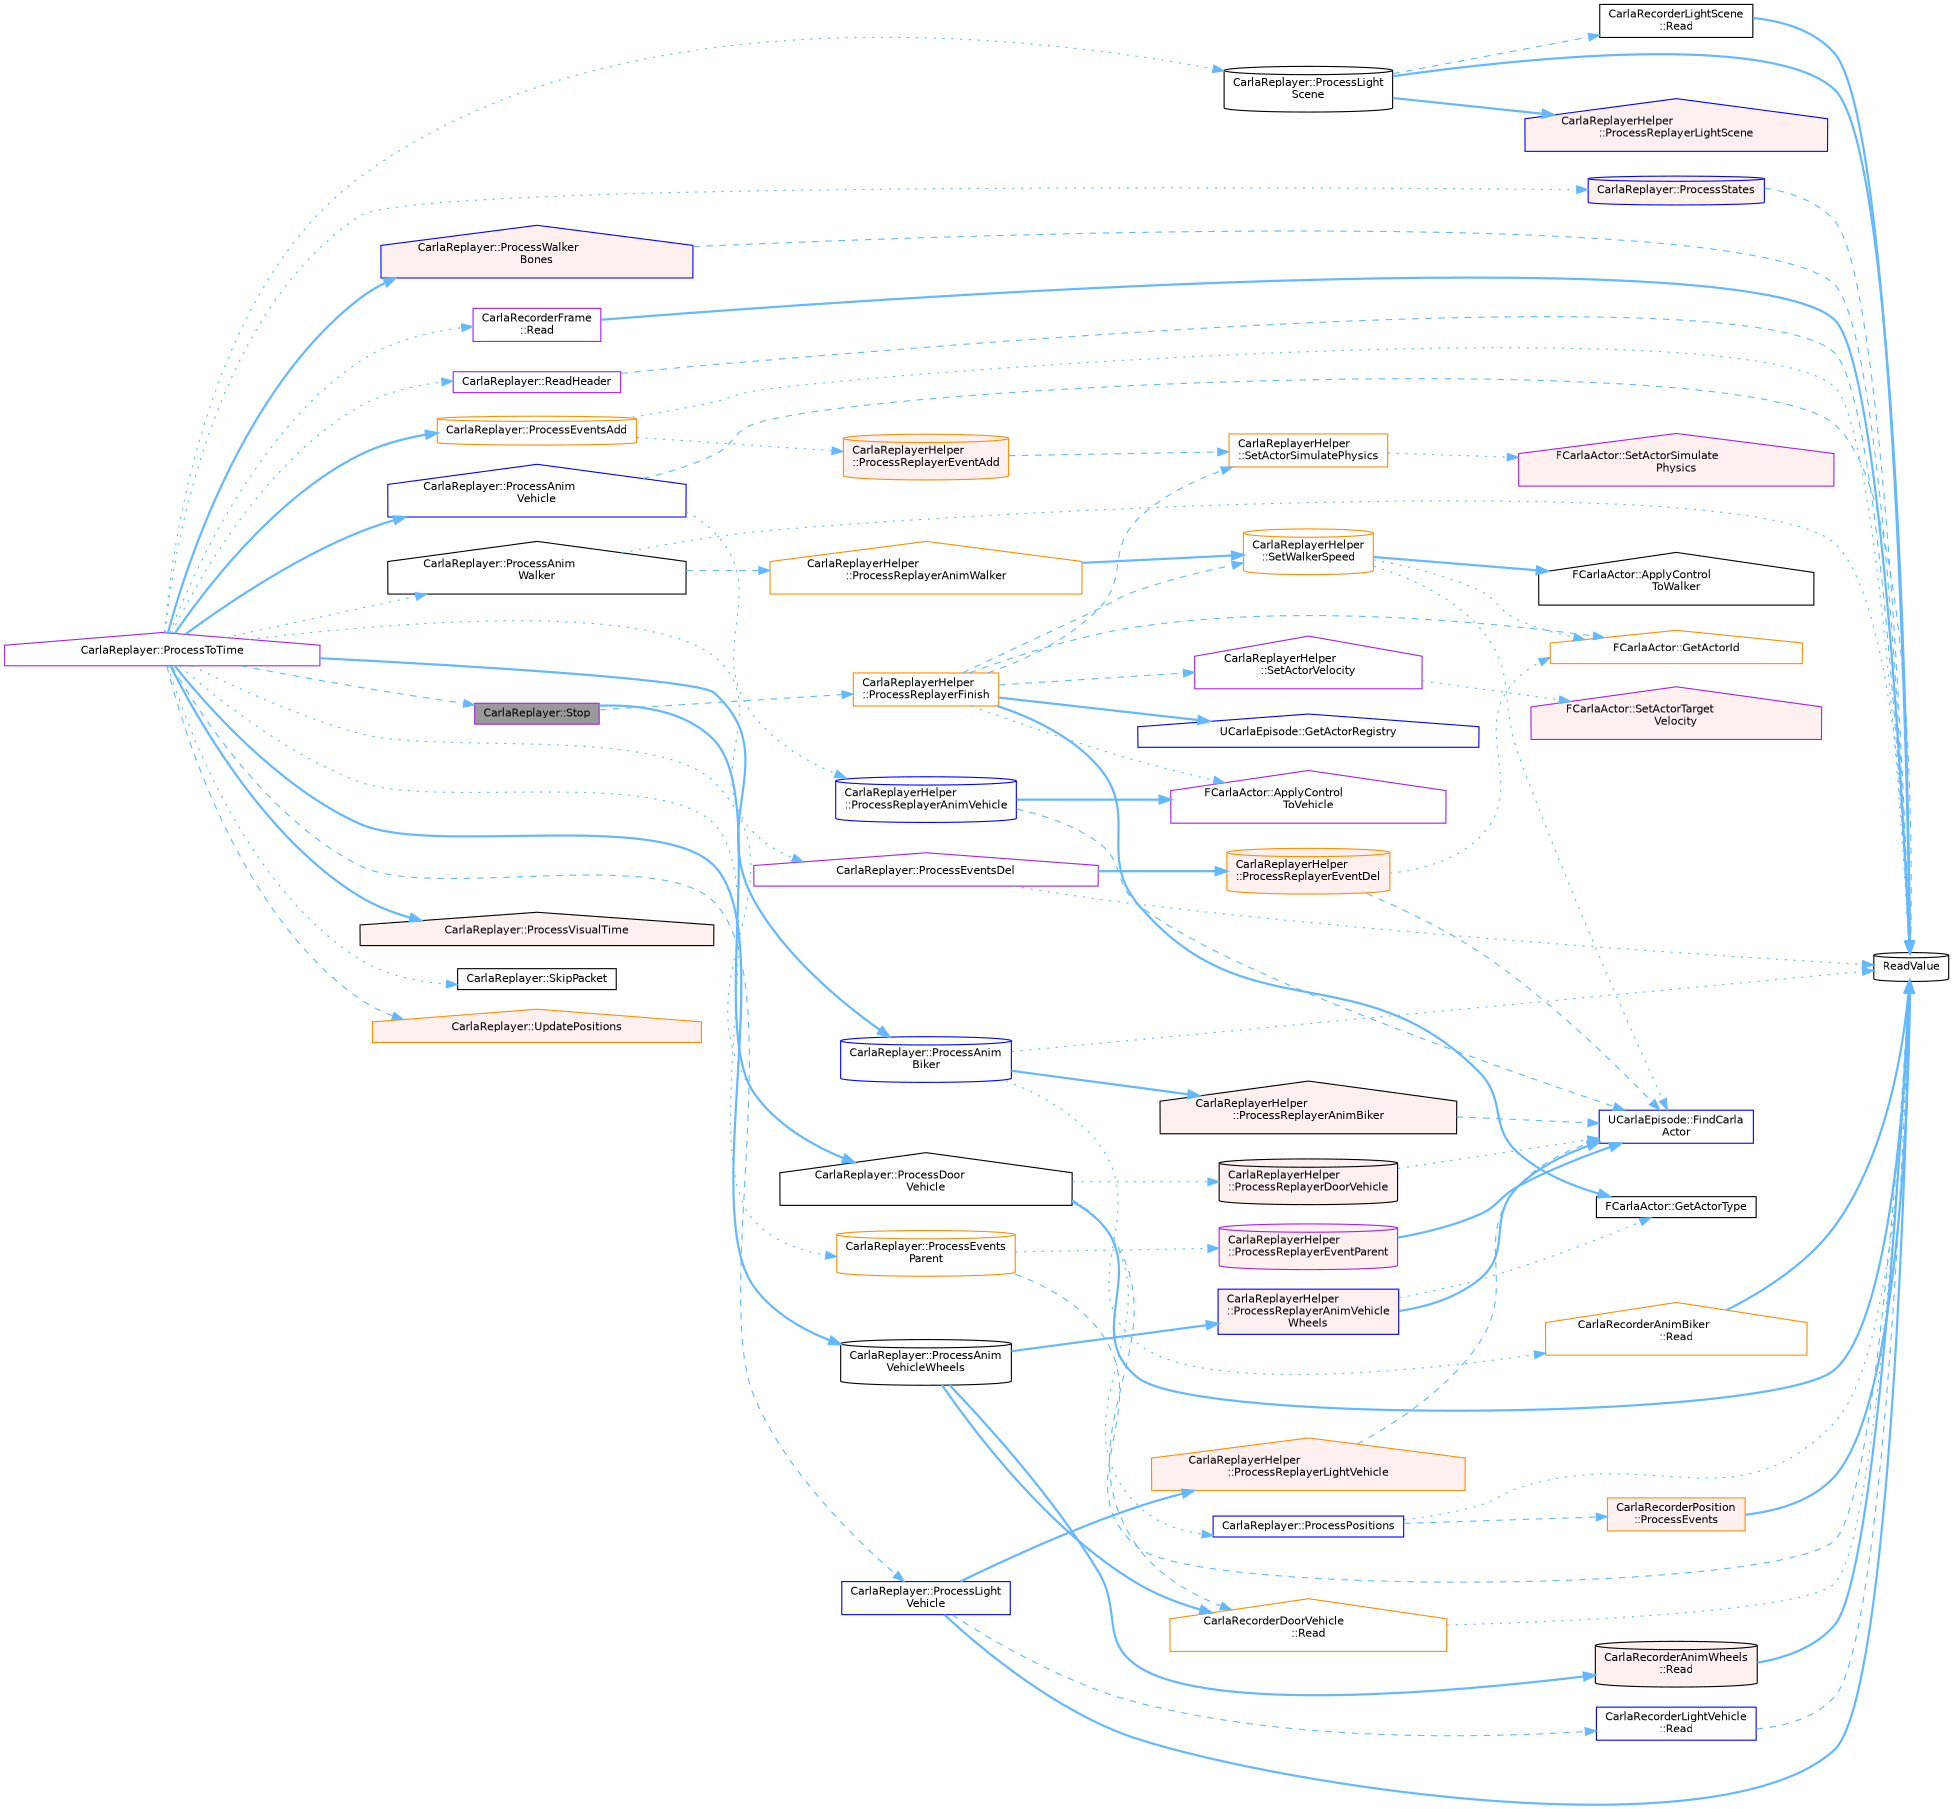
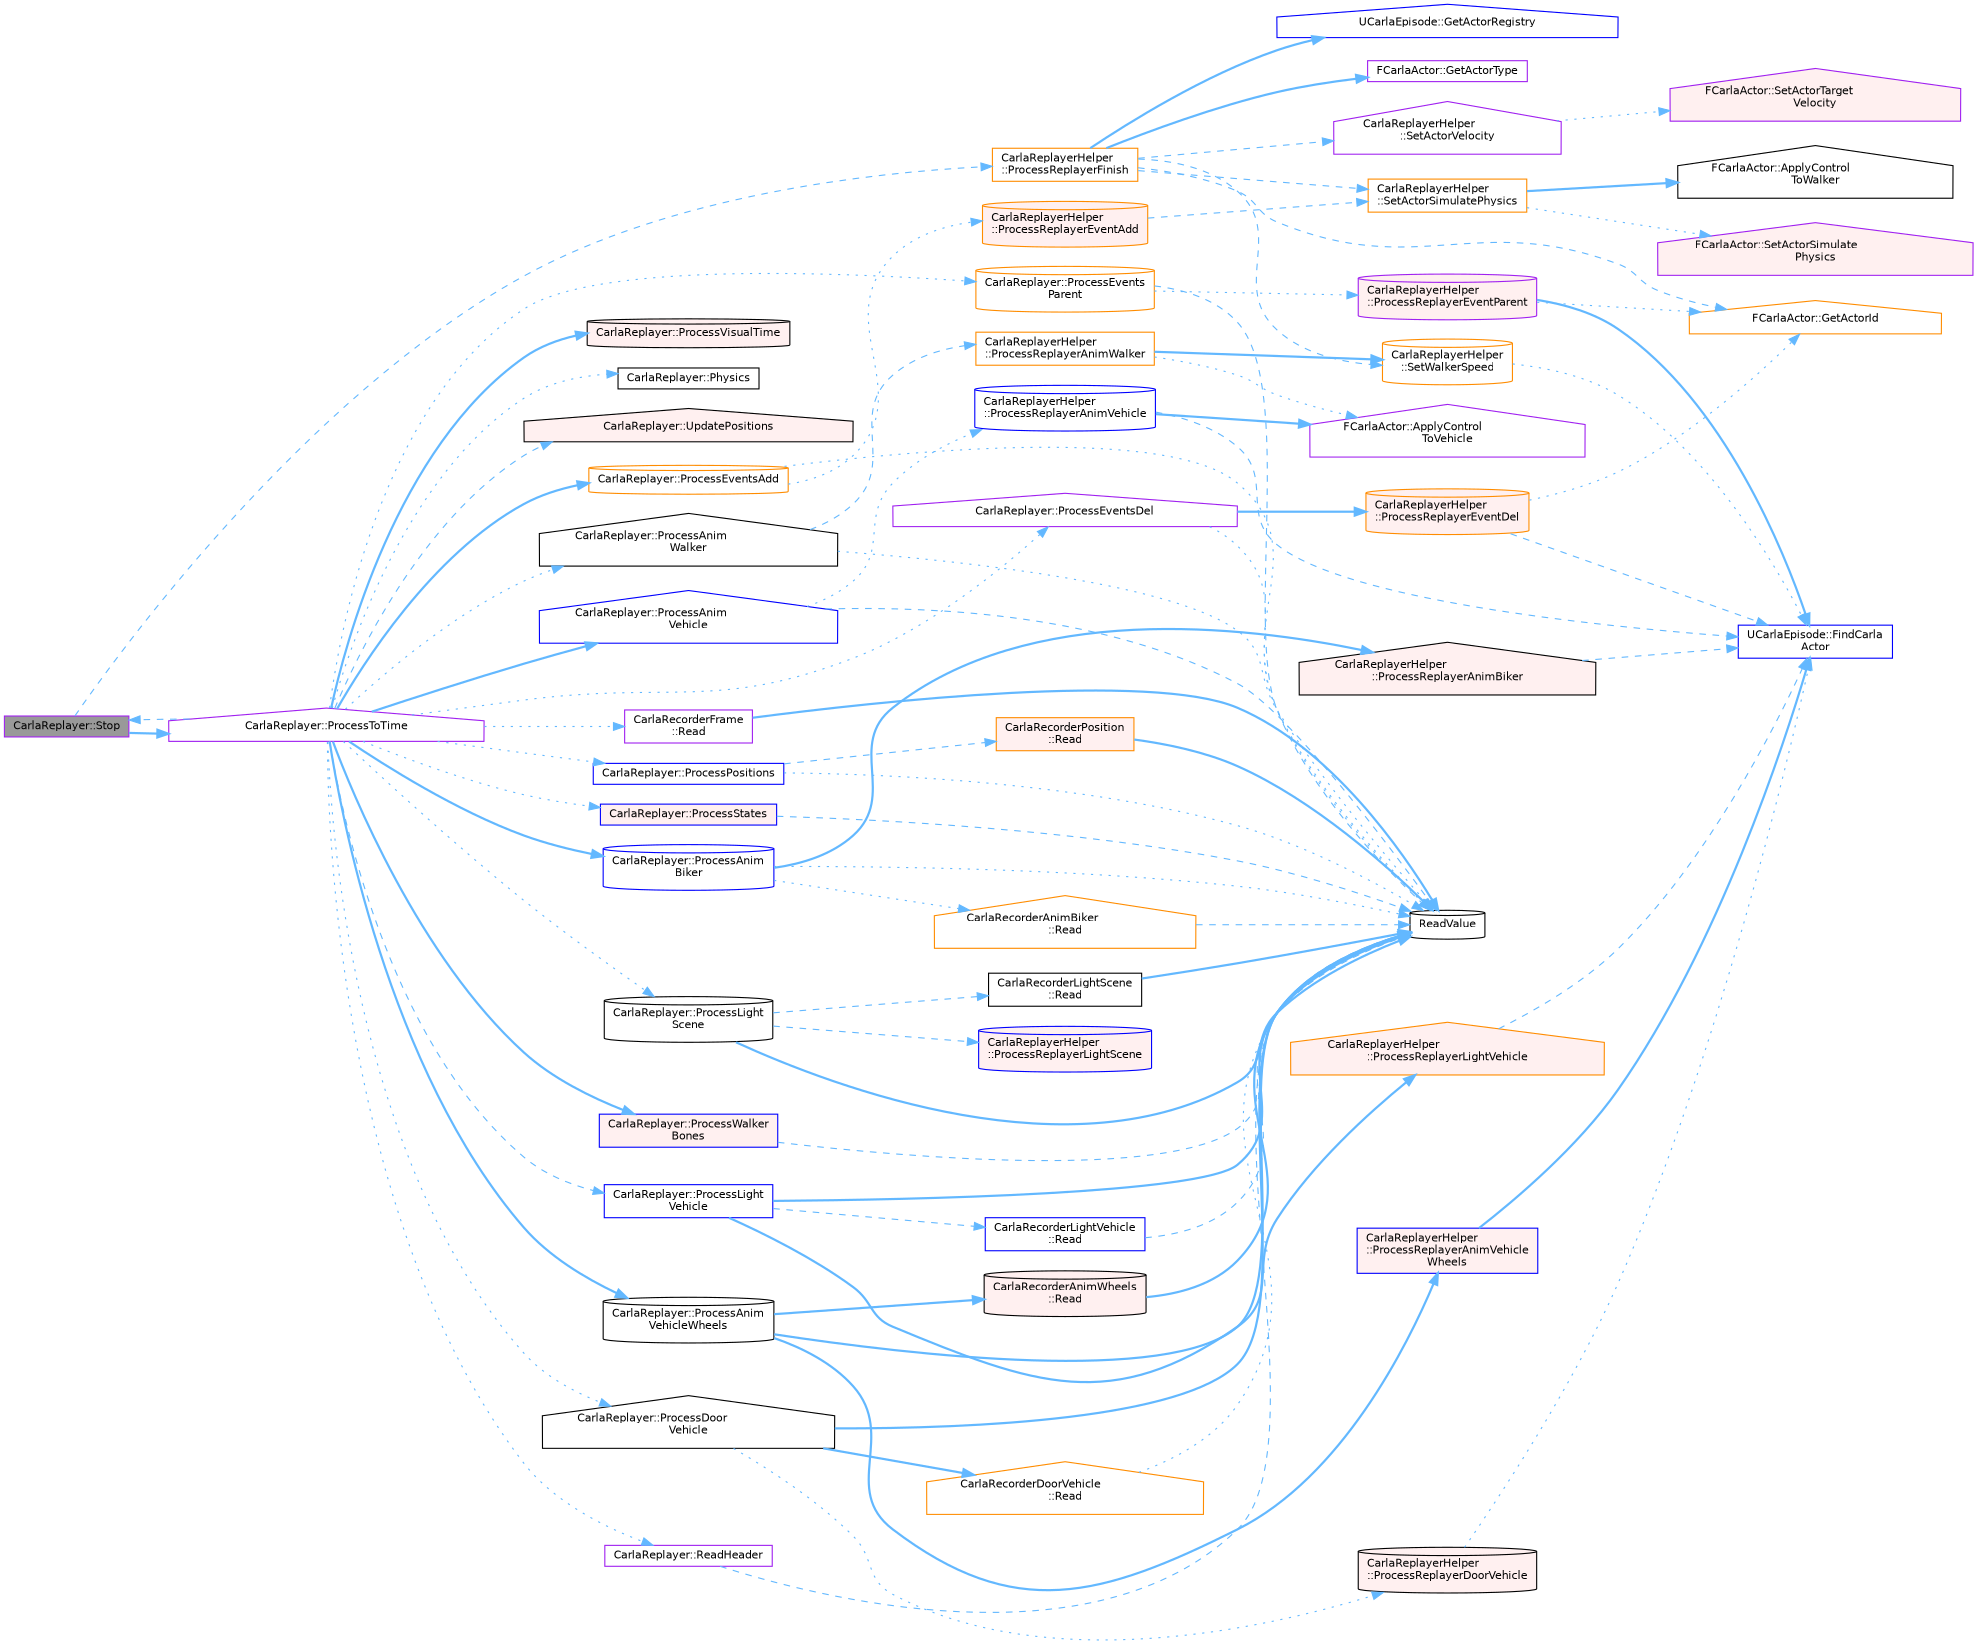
(1468, 106) -> (870, 1034)
(1676, 128) -> (1065, 1049)
(1676, 191) -> (689, 815)
(537, 254) -> (689, 1131)
(1455, 564) -> (1597, 187)
(926, 571) -> (1065, 349)
(1478, 590) -> (1613, 307)
(1091, 747) -> (1252, 382)
(726, 763) -> (143, 733)
(537, 931) -> (689, 333)
(537, 979) -> (689, 378)
(537, 1028) -> (689, 427)
(1862, 1179) -> (1297, 925)
(1676, 1207) -> (1447, 71)
(1522, 1267) -> none
(1130, 1346) -> (893, 1461)
(1110, 1392) -> (516, 752)
(1676, 1514) -> (1065, 734)
(1054, 1518) -> (1171, 1352)
